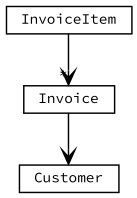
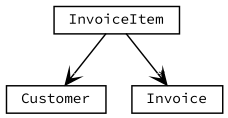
(68, 131) -> (90, 53)
